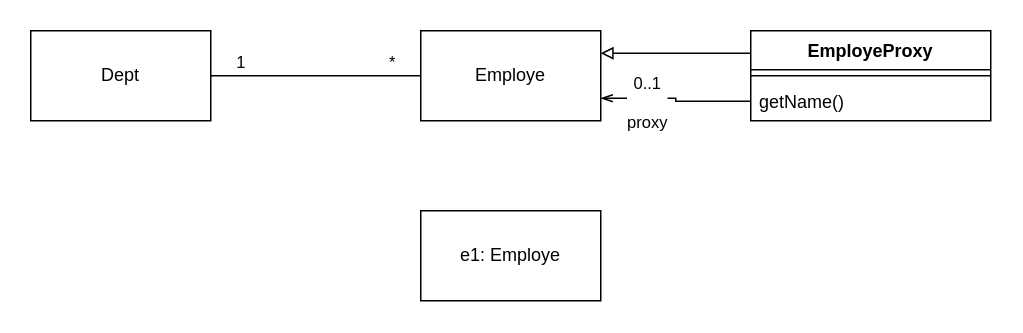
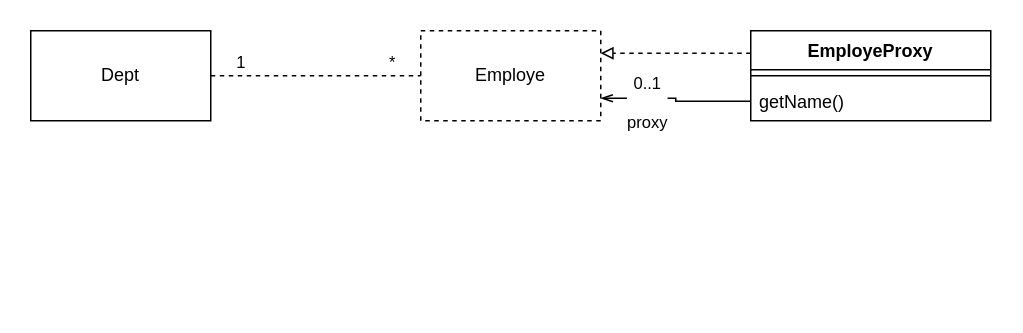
(680, 53) -> (680, 53)
(317, 76) -> (317, 76)
(511, 76) -> (511, 76)
(511, 256) -> none
